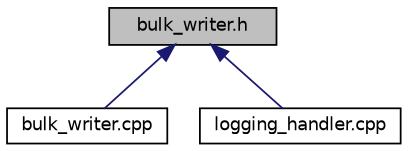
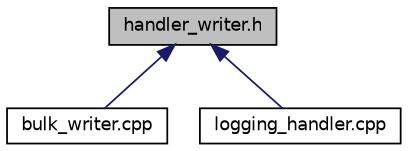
(193, 26) -> (193, 26)
